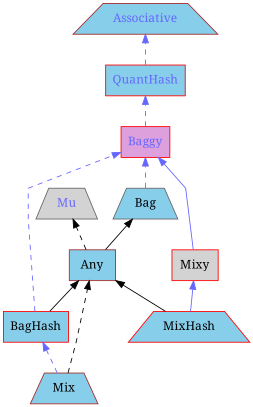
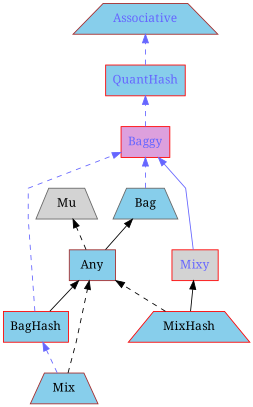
(67, 204) -> (67, 204)
(195, 265) -> (195, 265)
(144, 298) -> (144, 298)
(192, 300) -> (192, 300)
